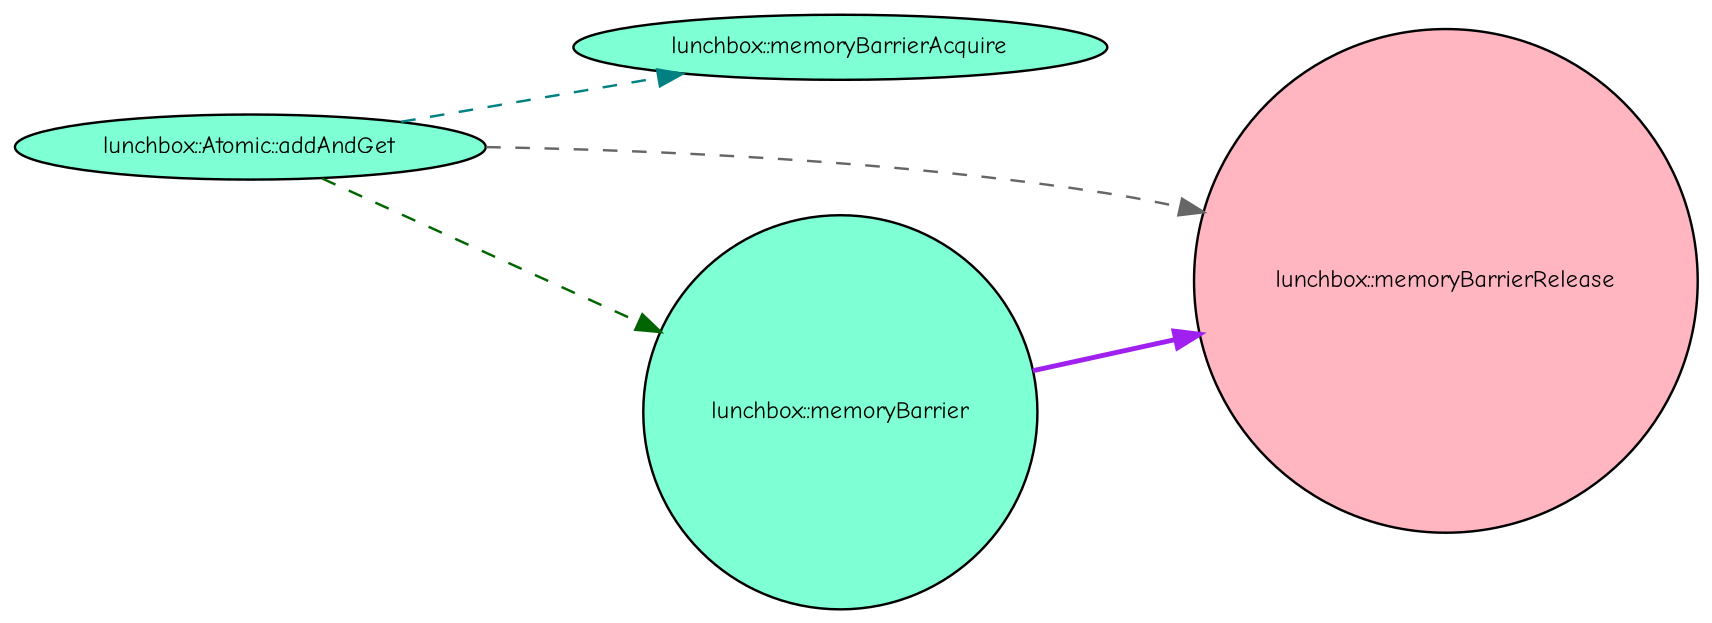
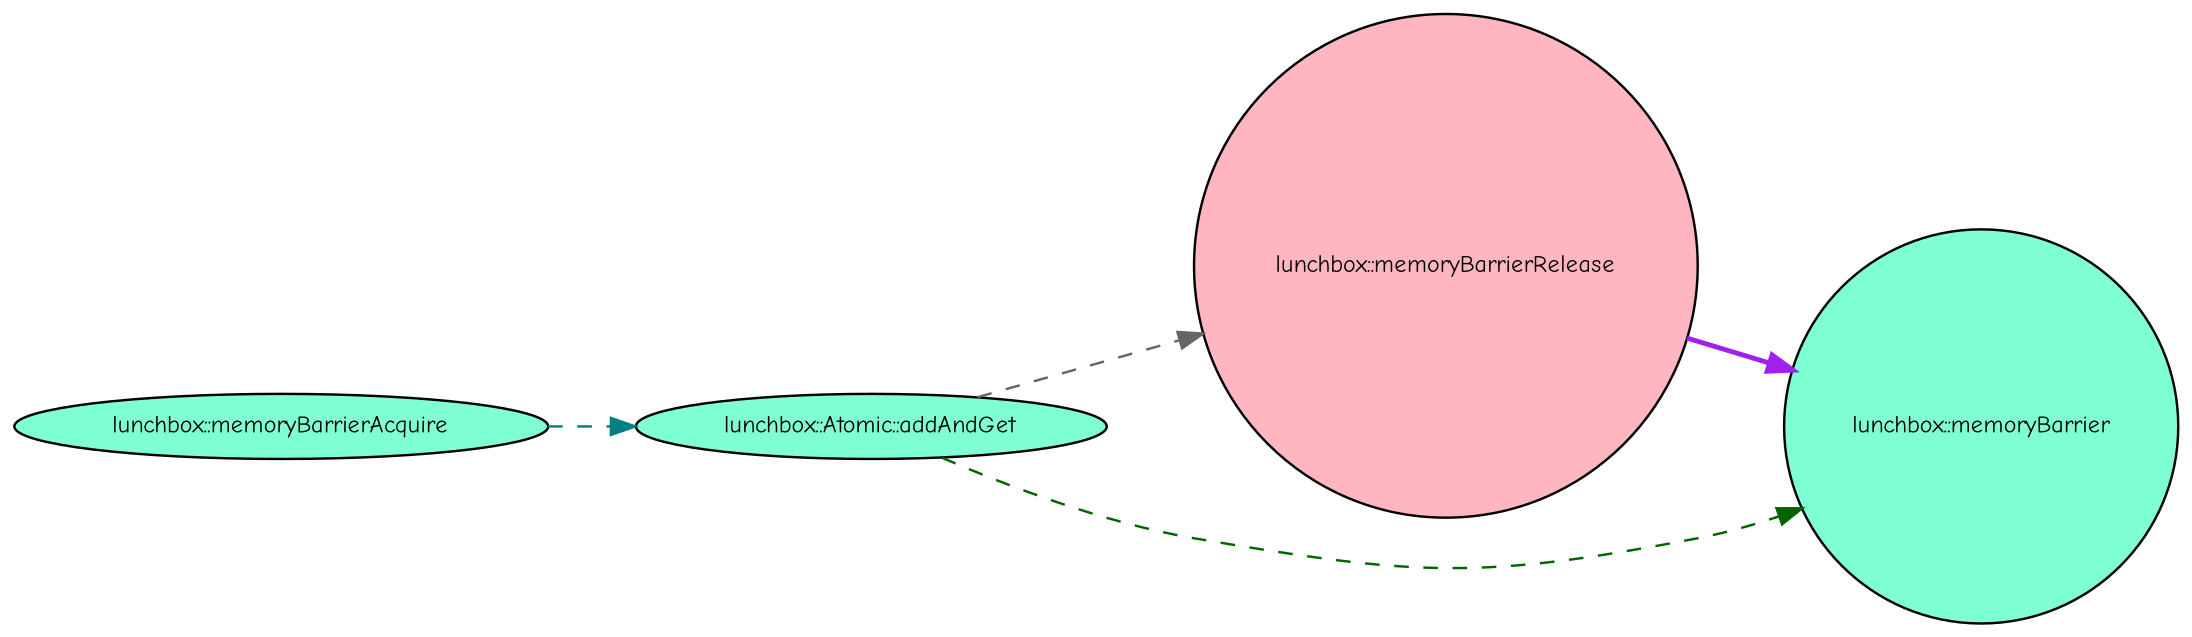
(529, 100) -> (579, 426)
(1104, 355) -> (1728, 351)
